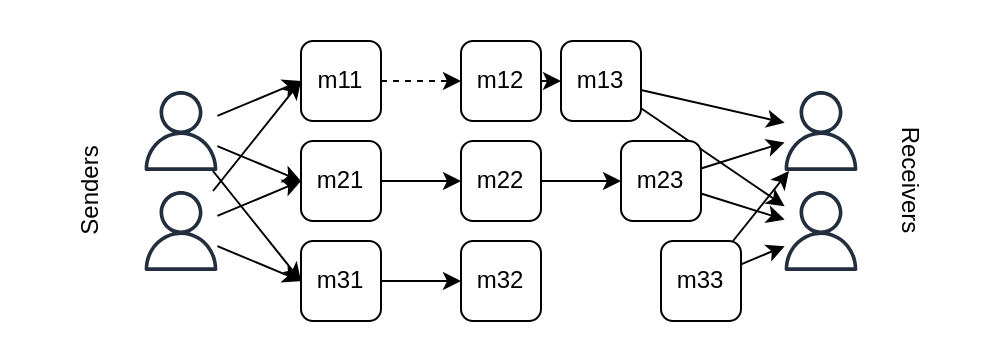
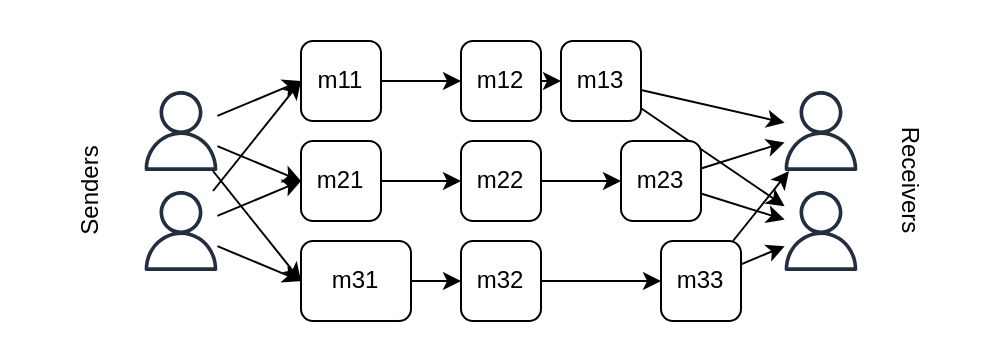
(413, 81) -> (413, 81)
(341, 281) -> (356, 281)
none -> (594, 281)
